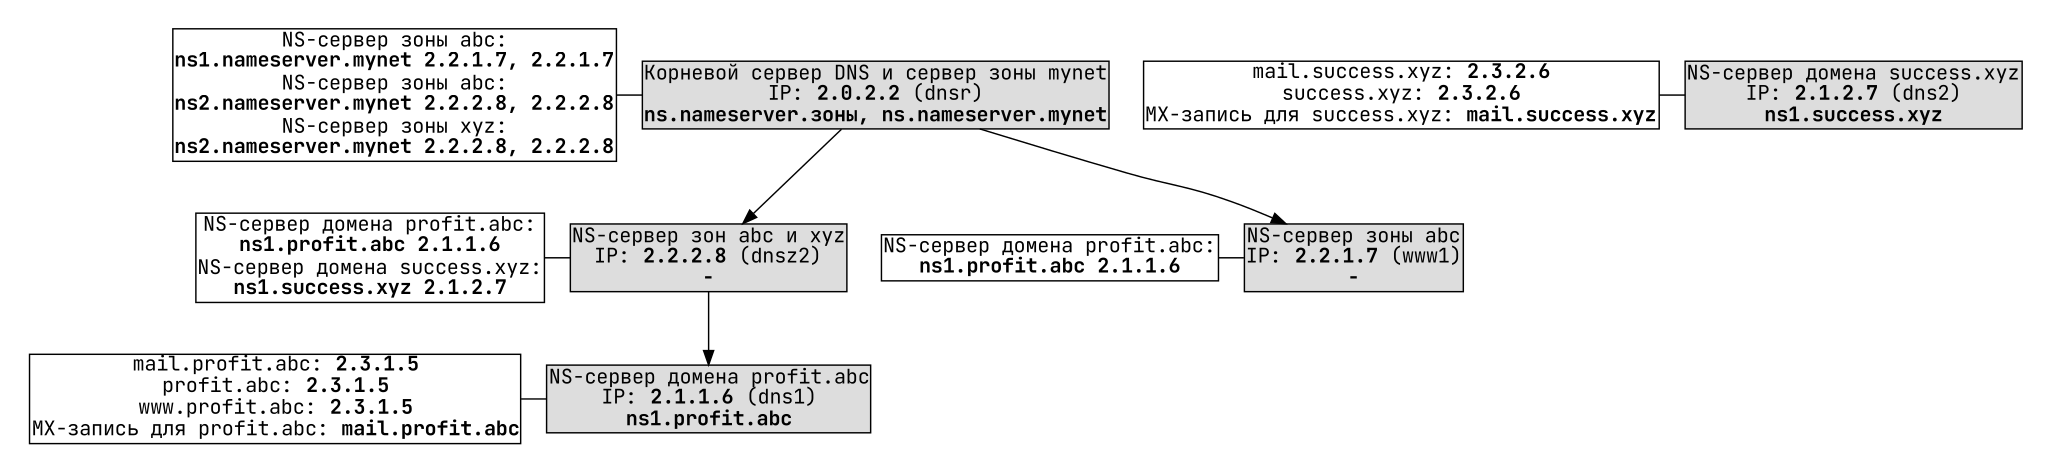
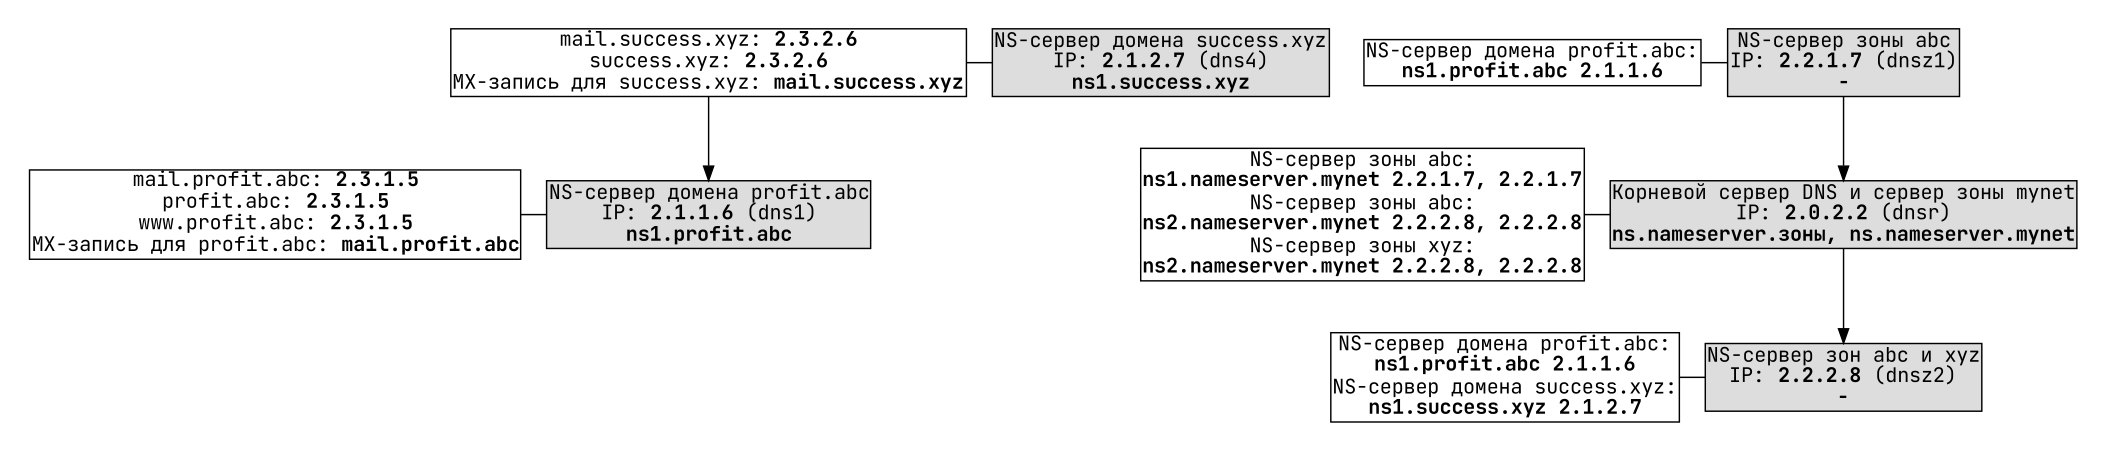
(1920, 94) -> (1227, 61)
(1134, 175) -> (1844, 128)
(1420, 256) -> (1911, 61)
(709, 324) -> (709, 131)
